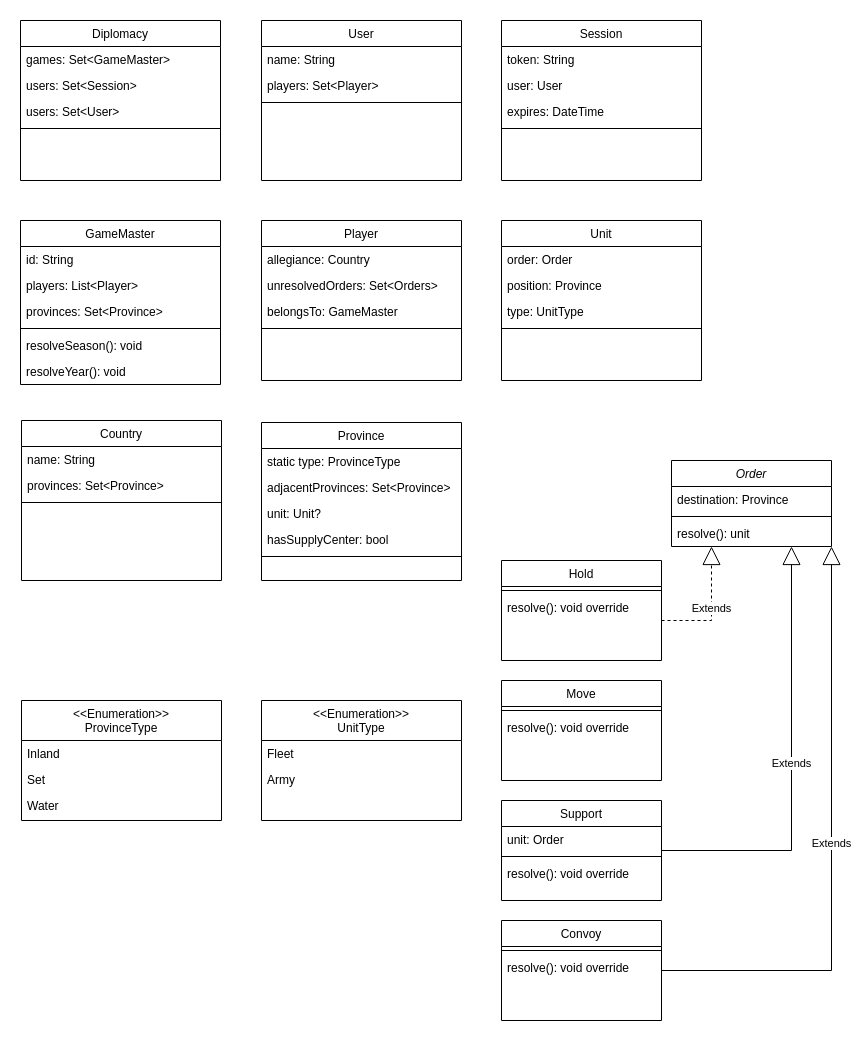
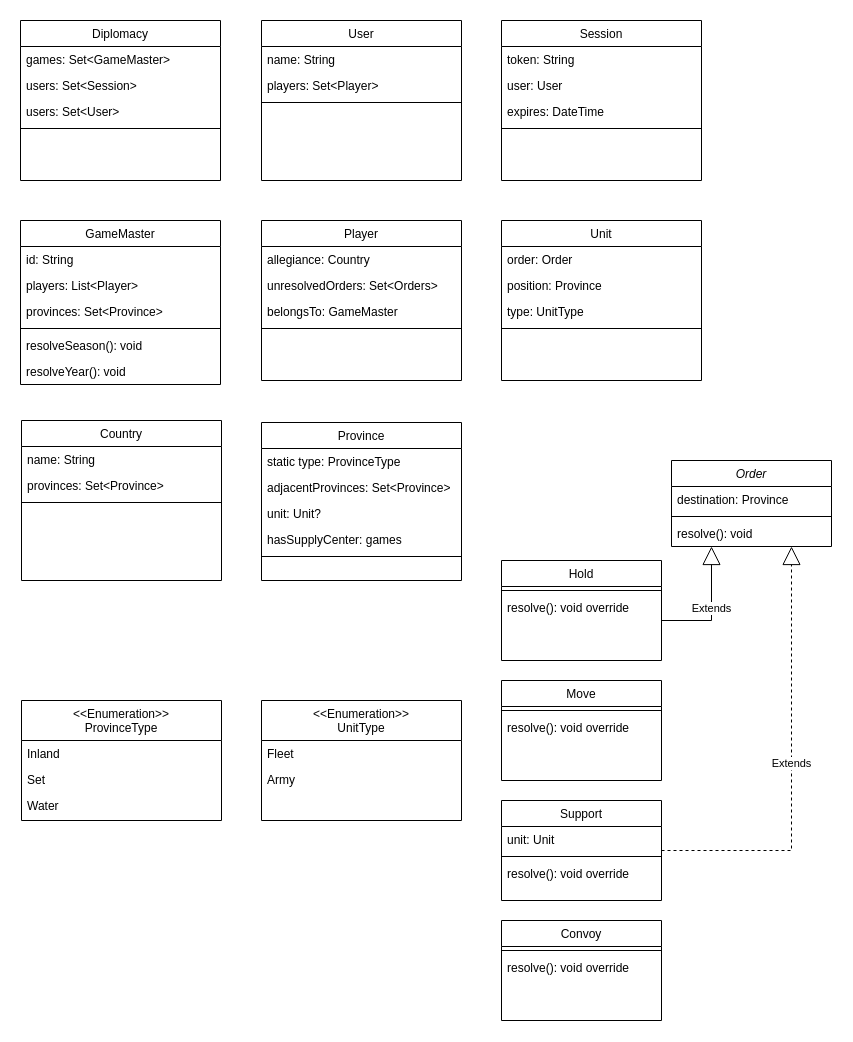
(721, 534) -> (721, 534)
(331, 540) -> (336, 540)
(691, 621) -> (691, 621)
(539, 840) -> (534, 840)
(769, 851) -> (769, 851)
(832, 852) -> none
